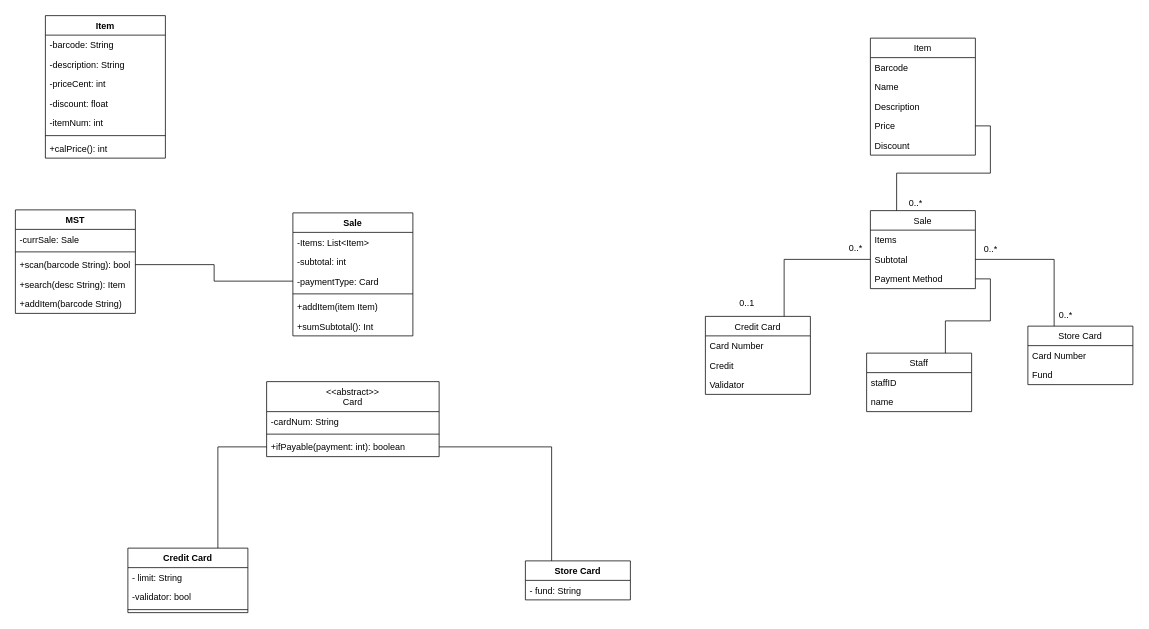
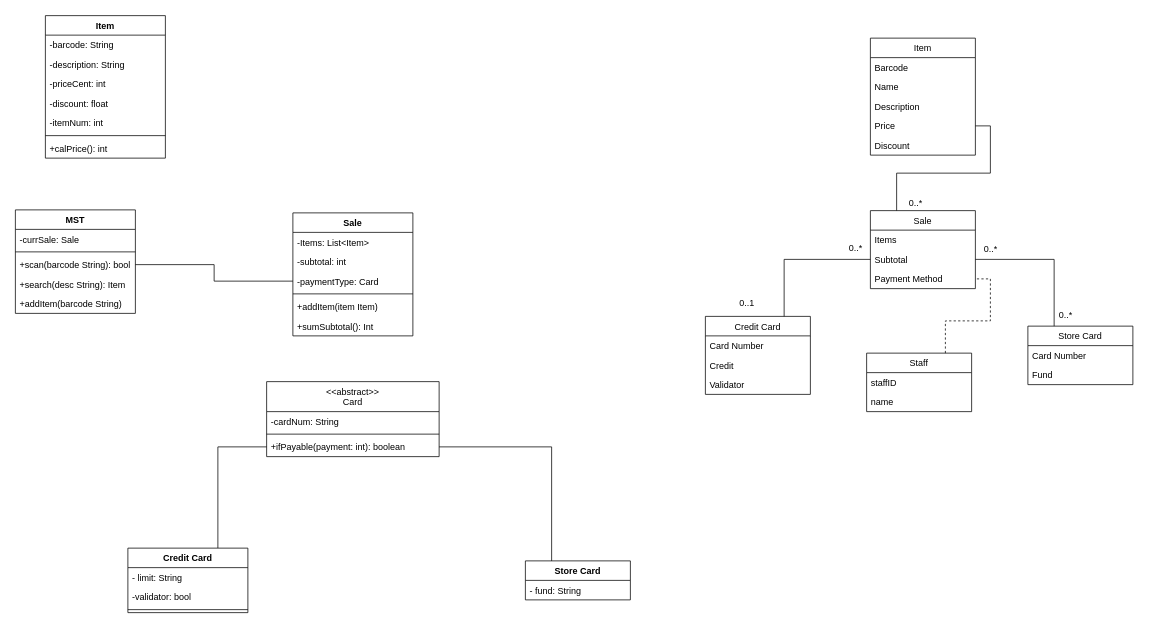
(981, 321) -> (981, 321)
